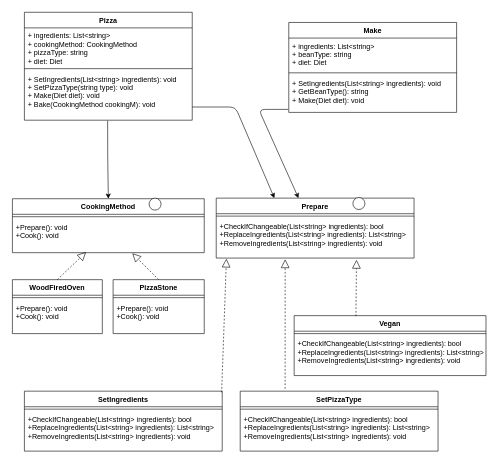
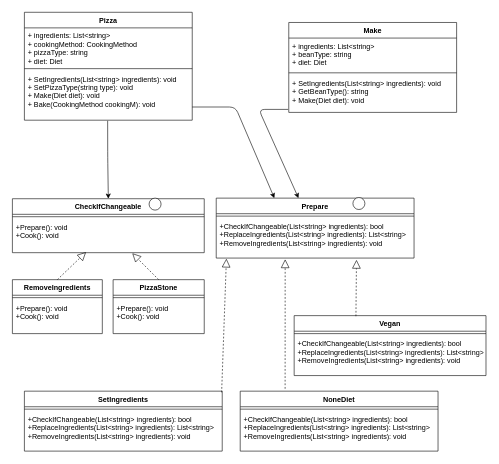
(108, 207) -> (108, 207)
(57, 288) -> (57, 288)
(339, 400) -> (339, 400)
